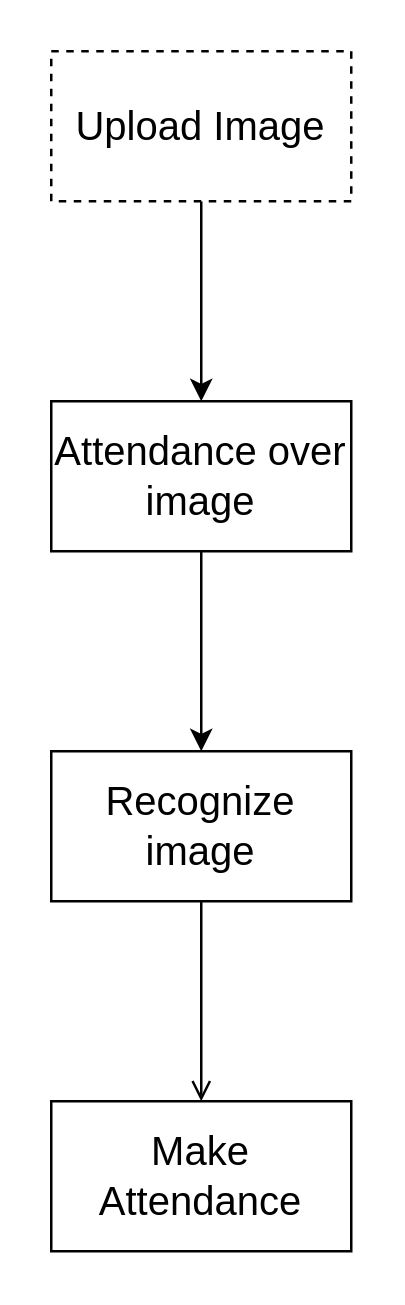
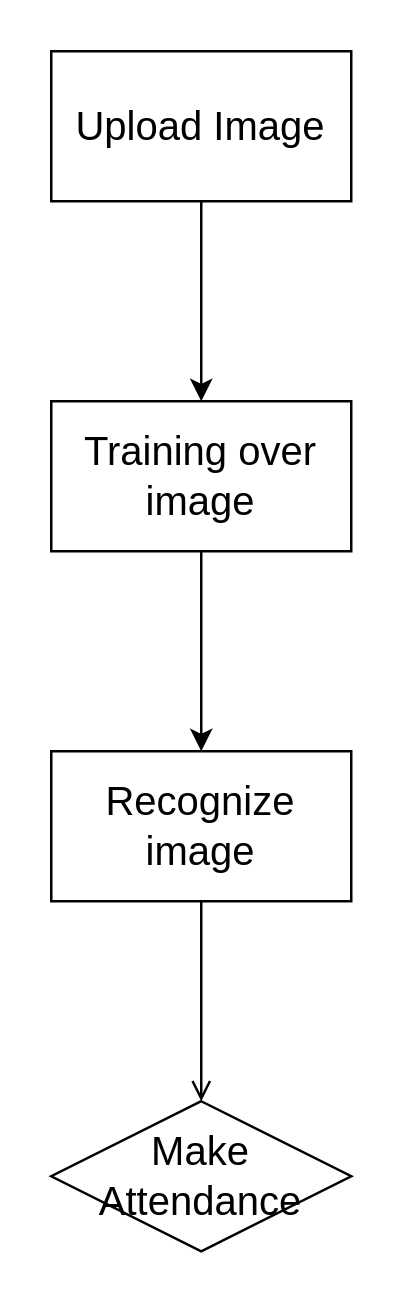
(201, 126) -> (201, 126)
(201, 476) -> (201, 476)
(201, 1176) -> (201, 1176)
